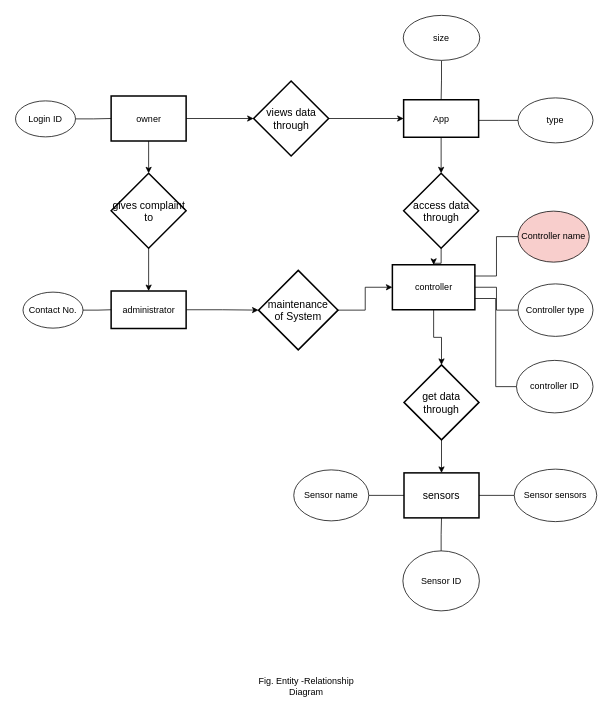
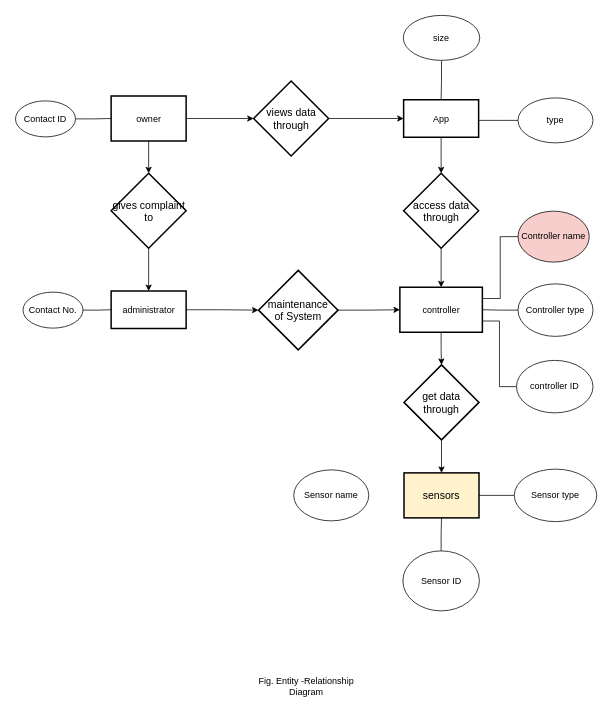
(45, 119) -> (45, 119)
(434, 287) -> (441, 310)
(386, 495) -> none
(441, 495) -> (441, 495)
(555, 495) -> (555, 495)
